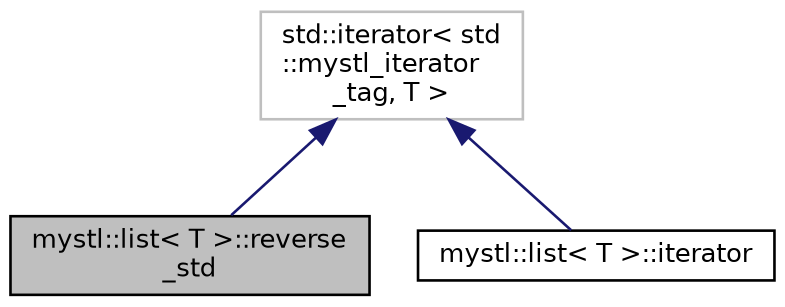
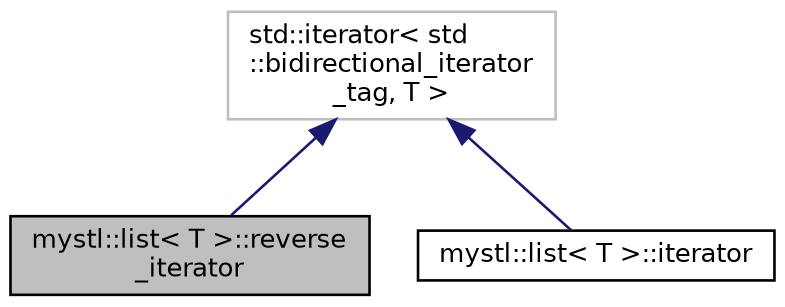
(392, 66) -> (392, 66)
(190, 256) -> (190, 256)
